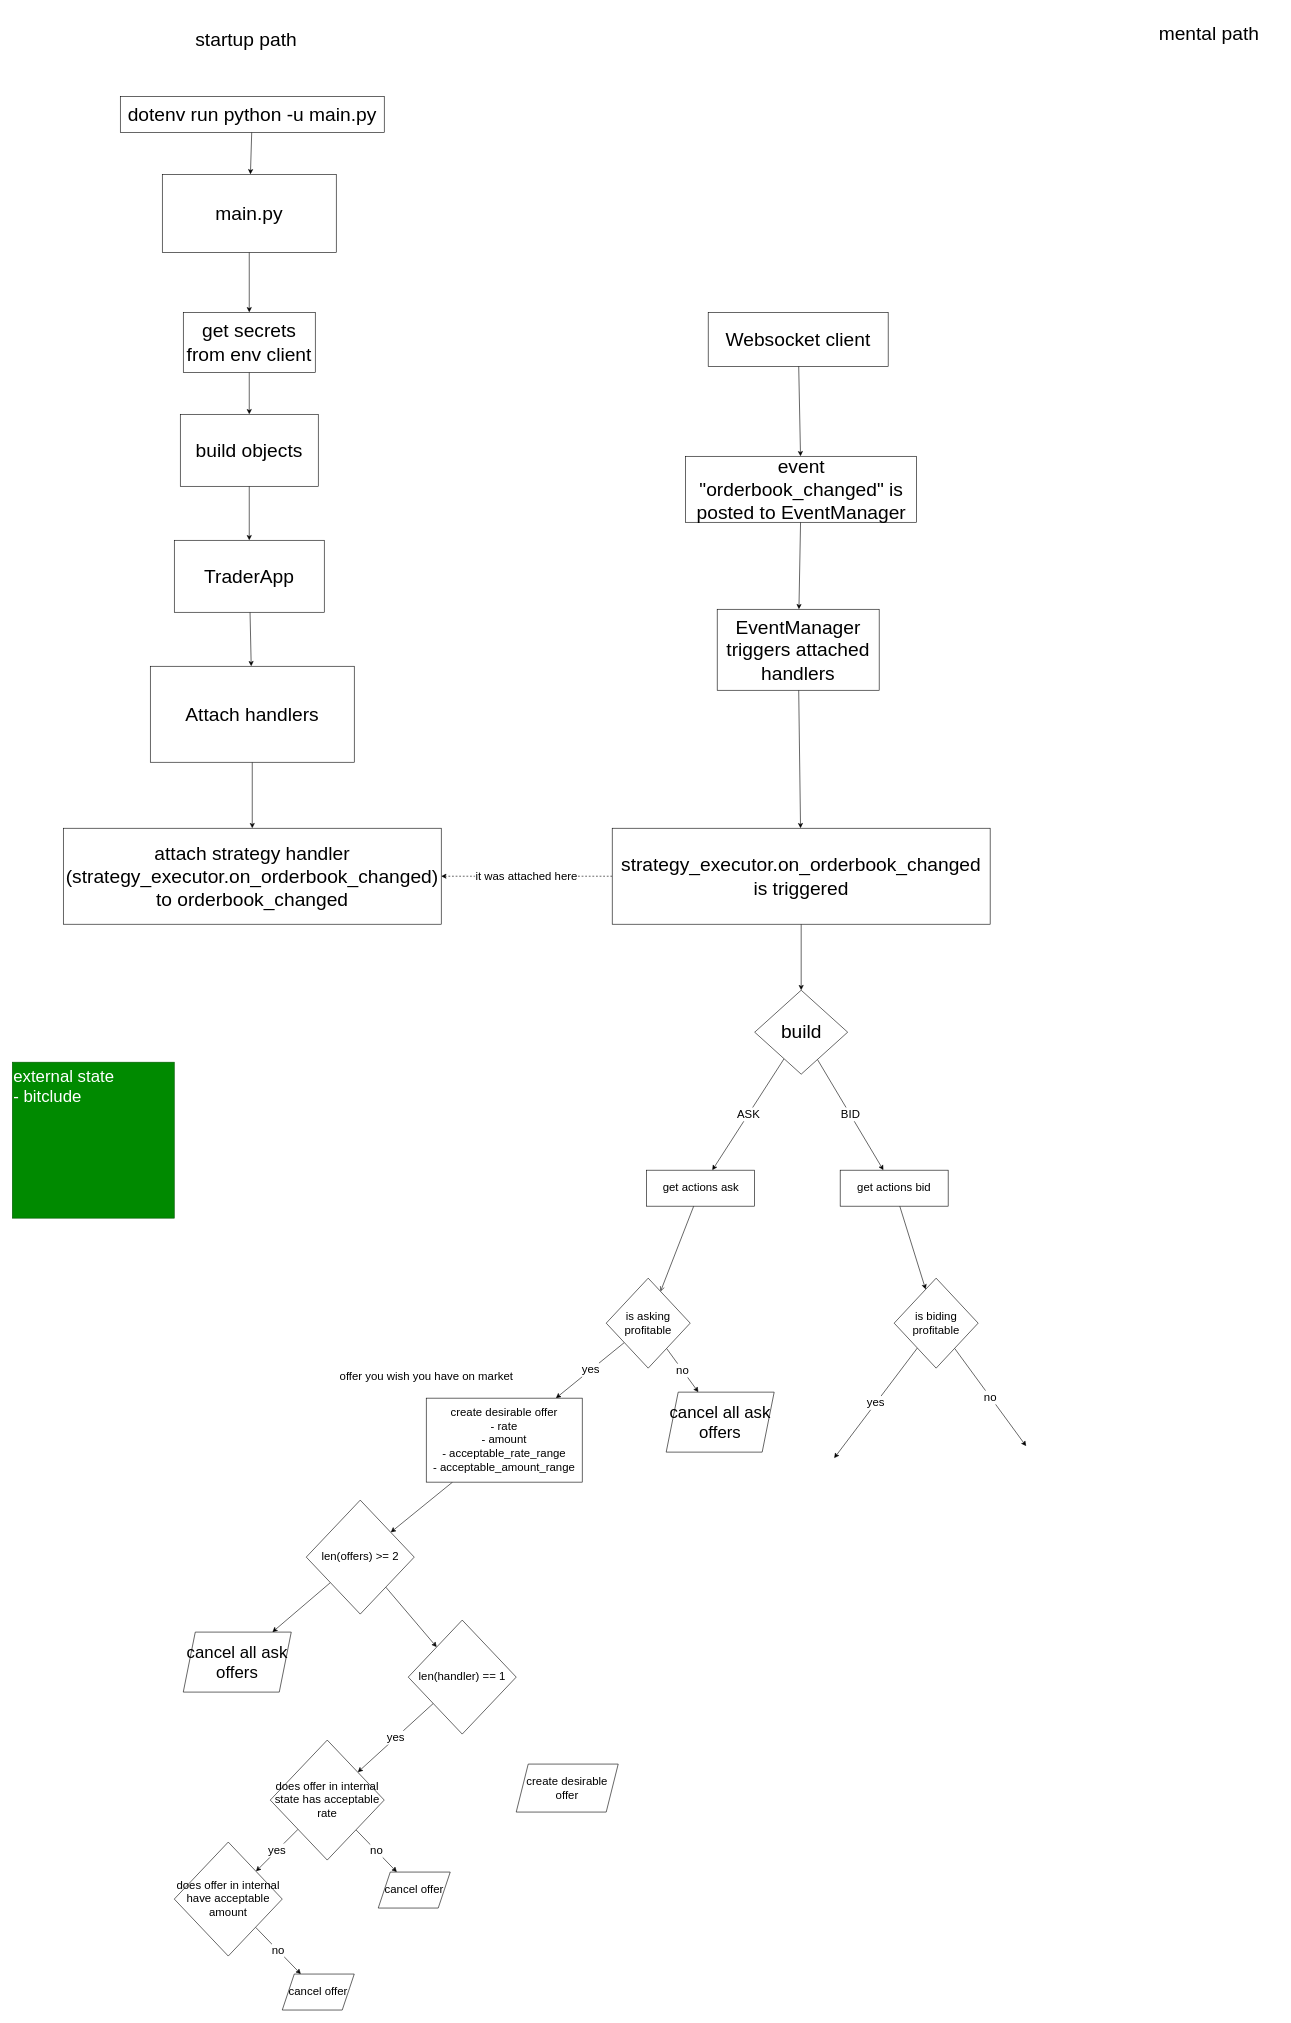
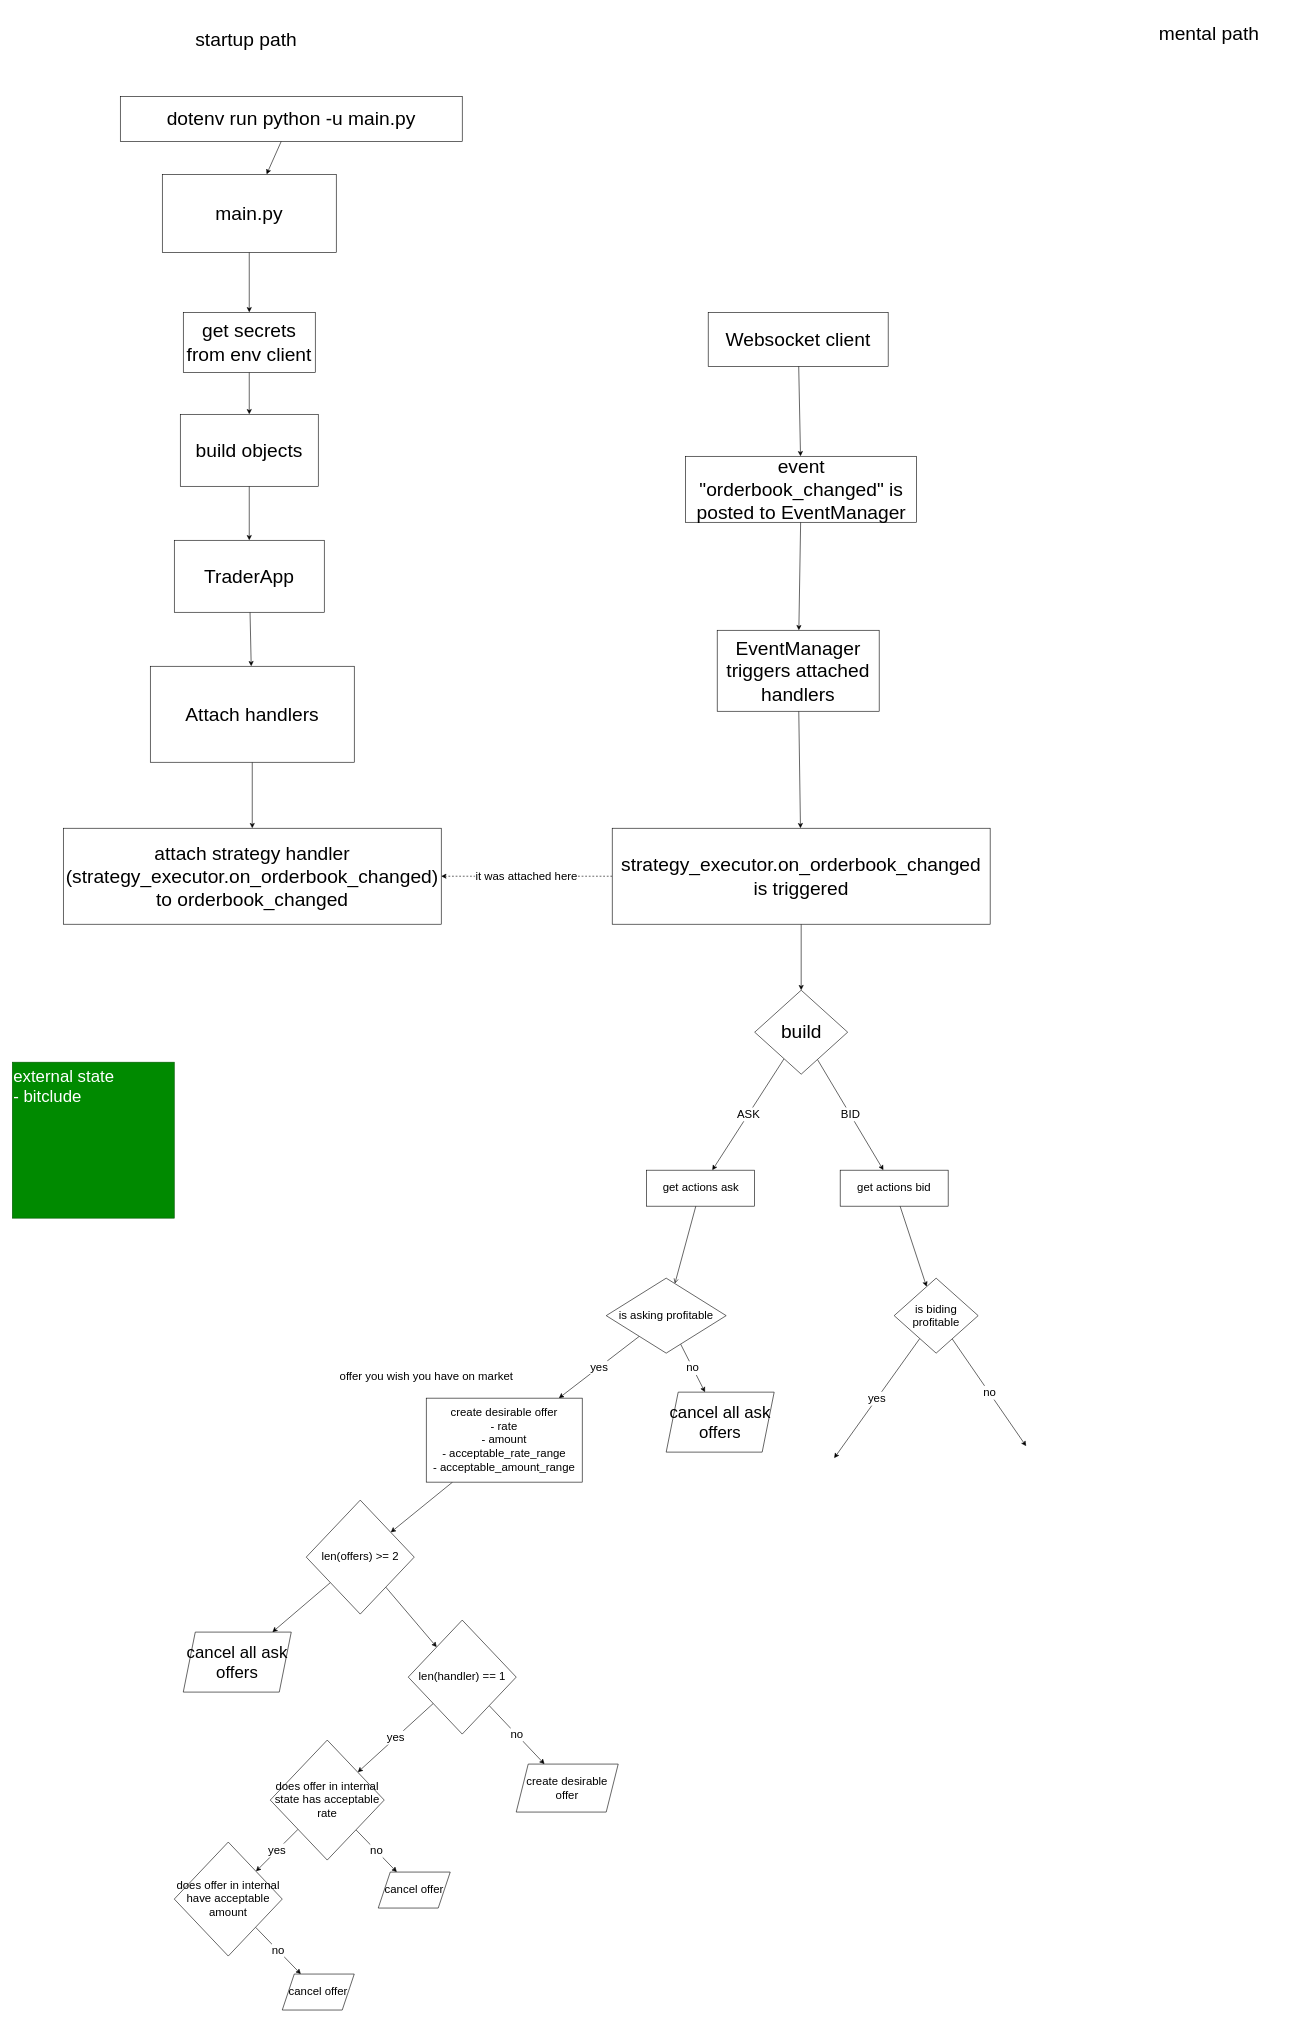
(252, 114) -> (291, 119)
(798, 650) -> (798, 671)
(648, 1323) -> (666, 1316)
(936, 1323) -> (936, 1316)
none -> (536, 1755)
